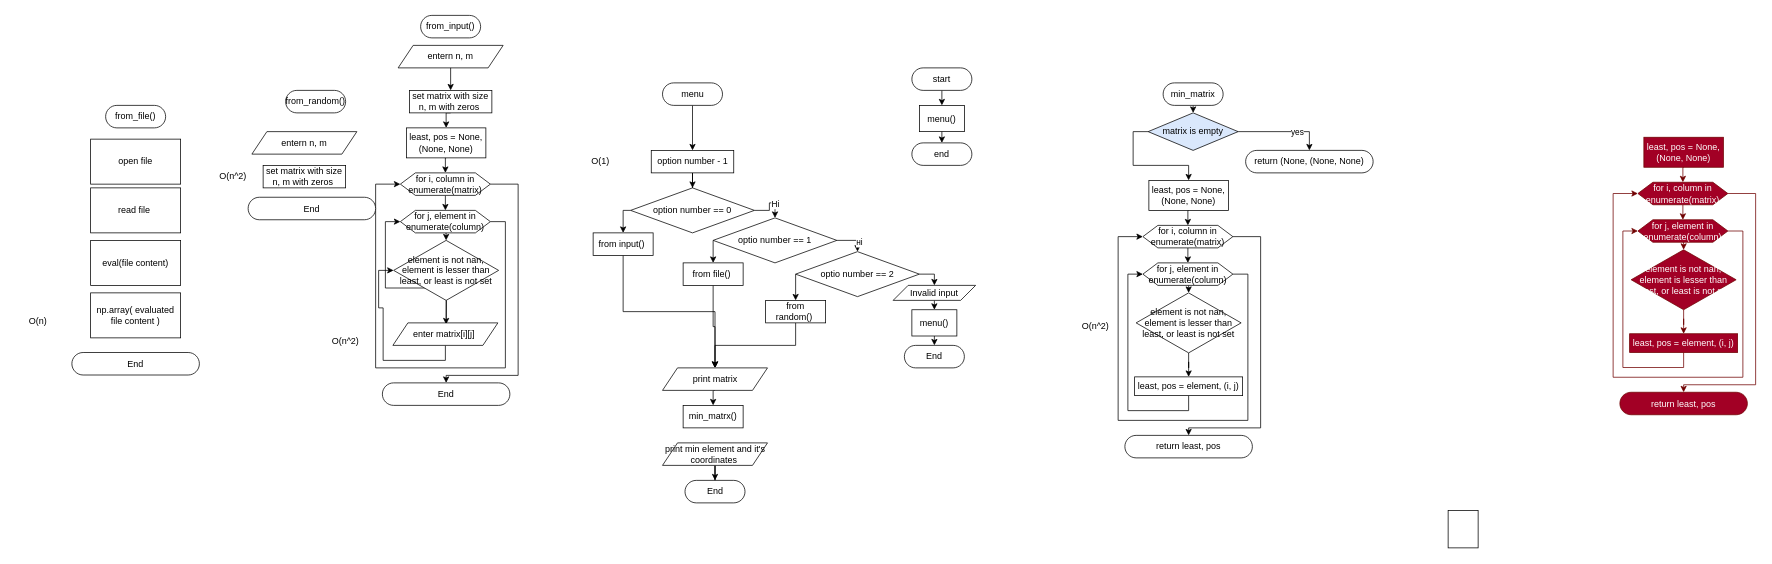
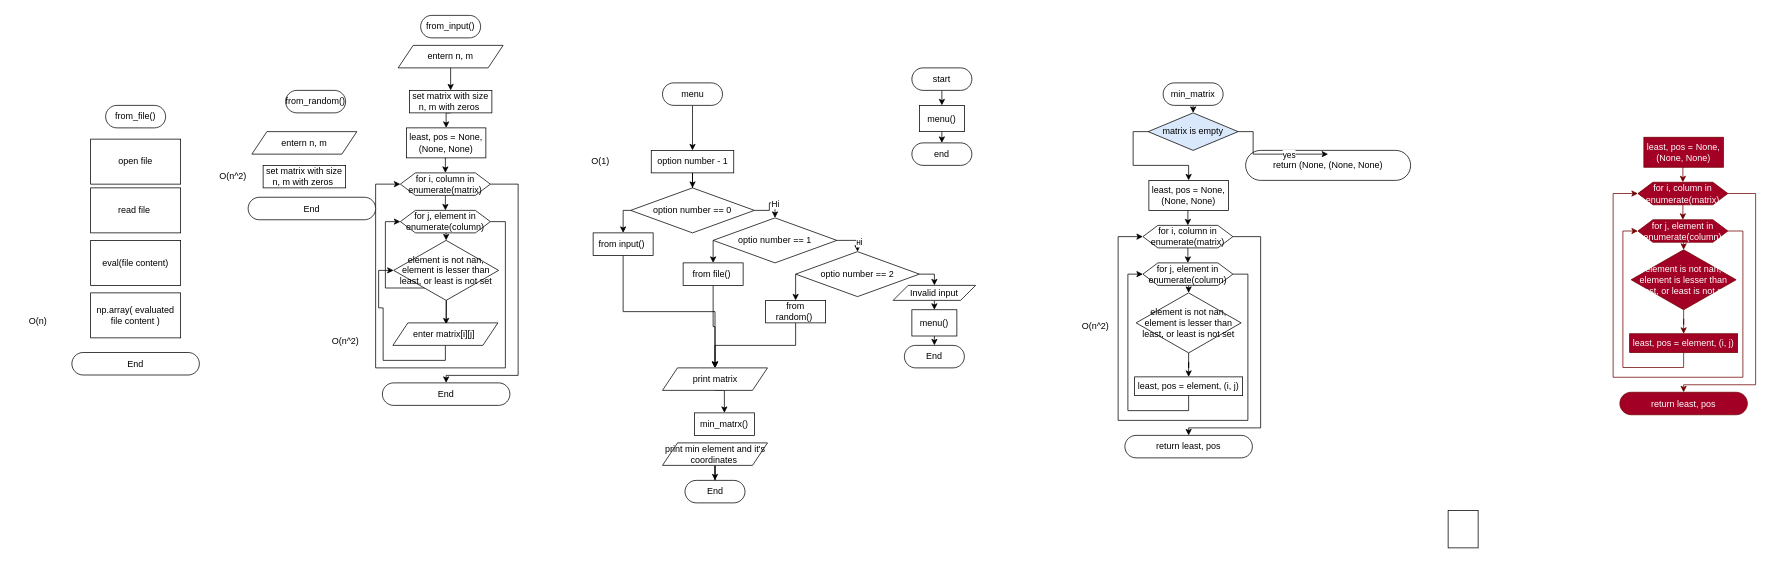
(1309, 162) -> (1328, 165)
(713, 417) -> (724, 424)
